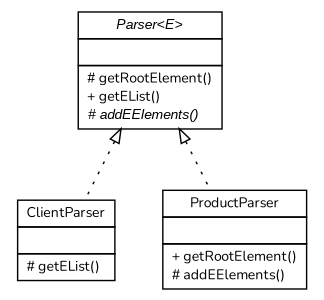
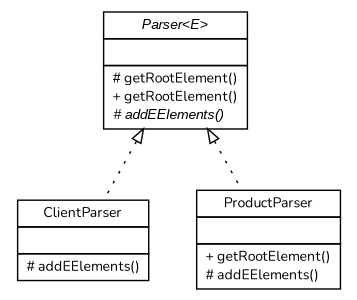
(124, 97) -> (176, 97)
(63, 266) -> (83, 266)
